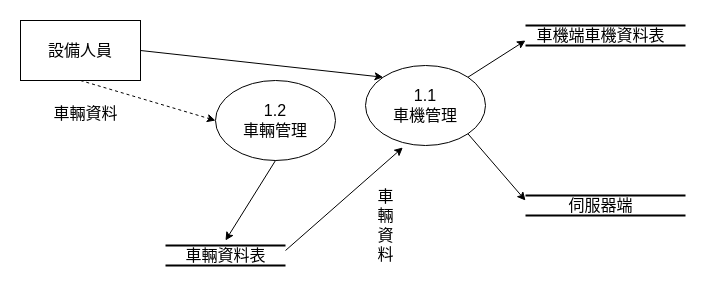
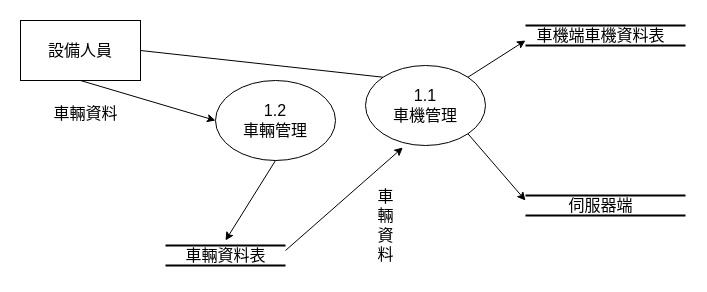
(375, 76) -> (377, 77)
(145, 100) -> (145, 100)
